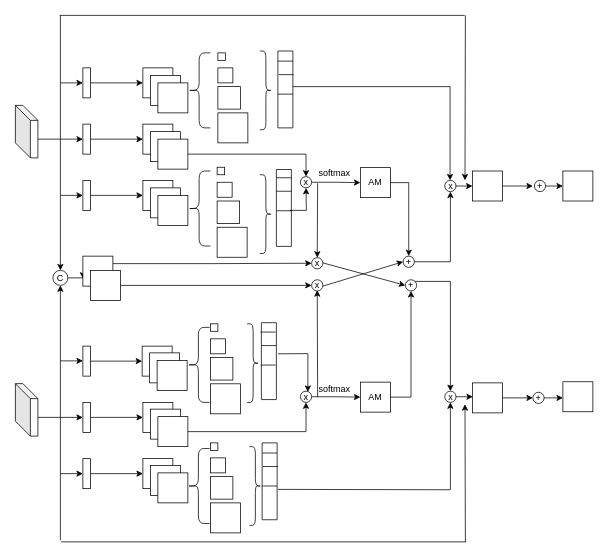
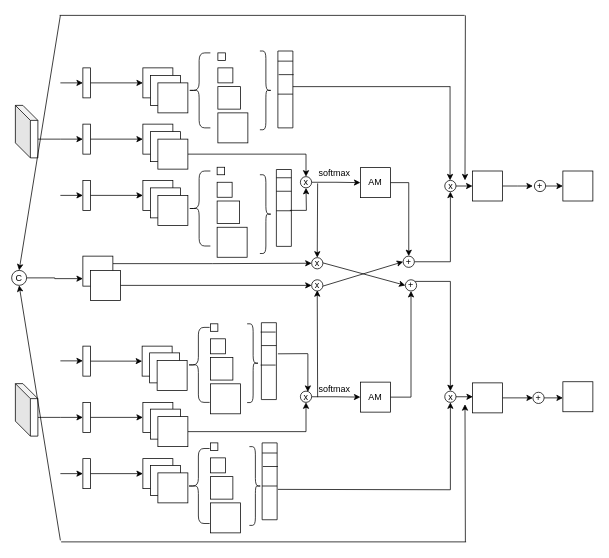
(60, 278) -> (19, 278)
